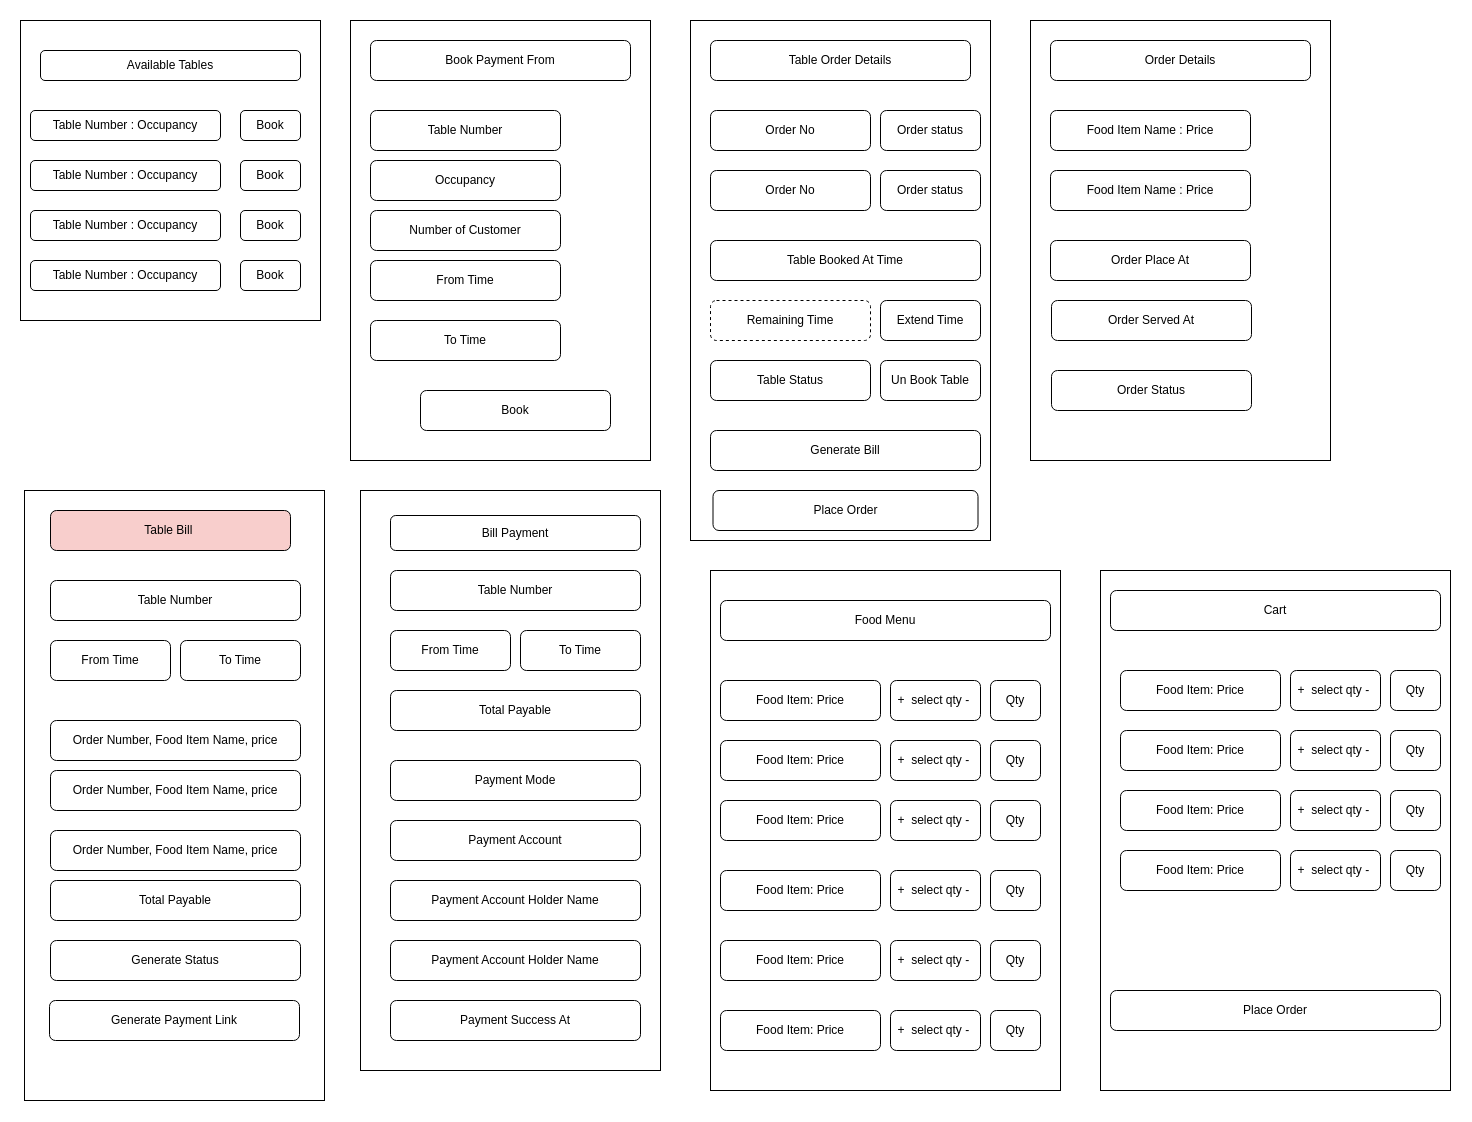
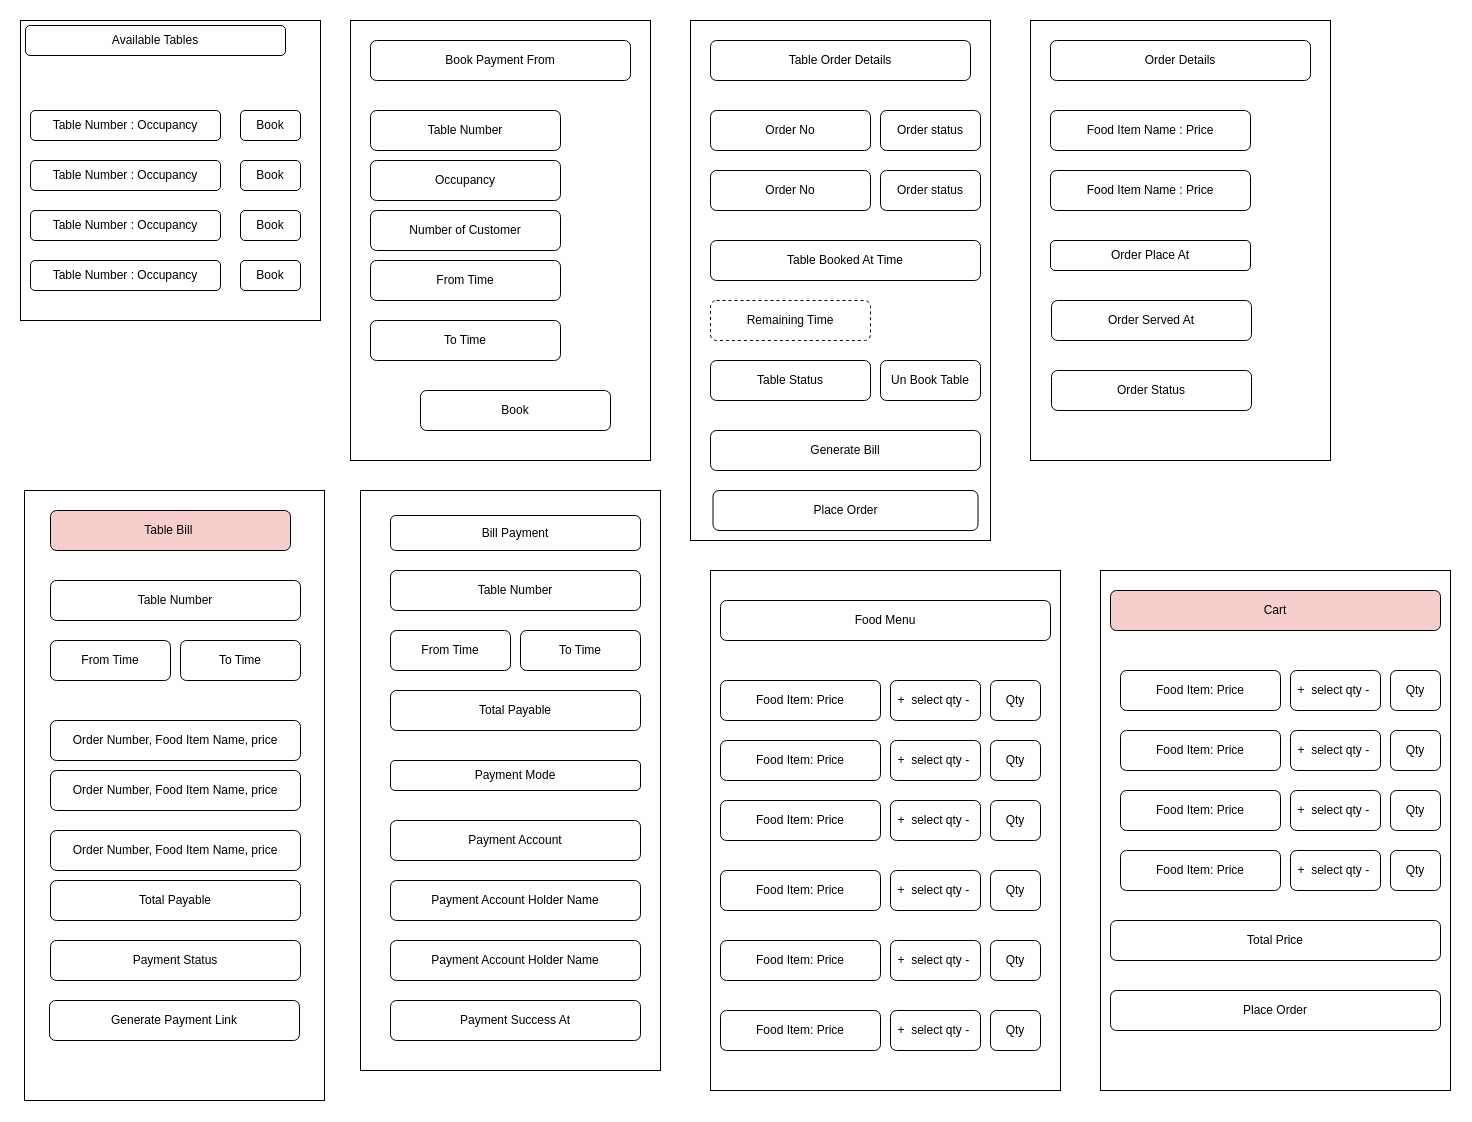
(171, 66) -> (156, 41)
(1151, 261) -> (1151, 256)
(931, 321) -> none
(1276, 611) -> (1276, 611)
(516, 781) -> (516, 776)
none -> (1276, 941)
(176, 961) -> (176, 961)
